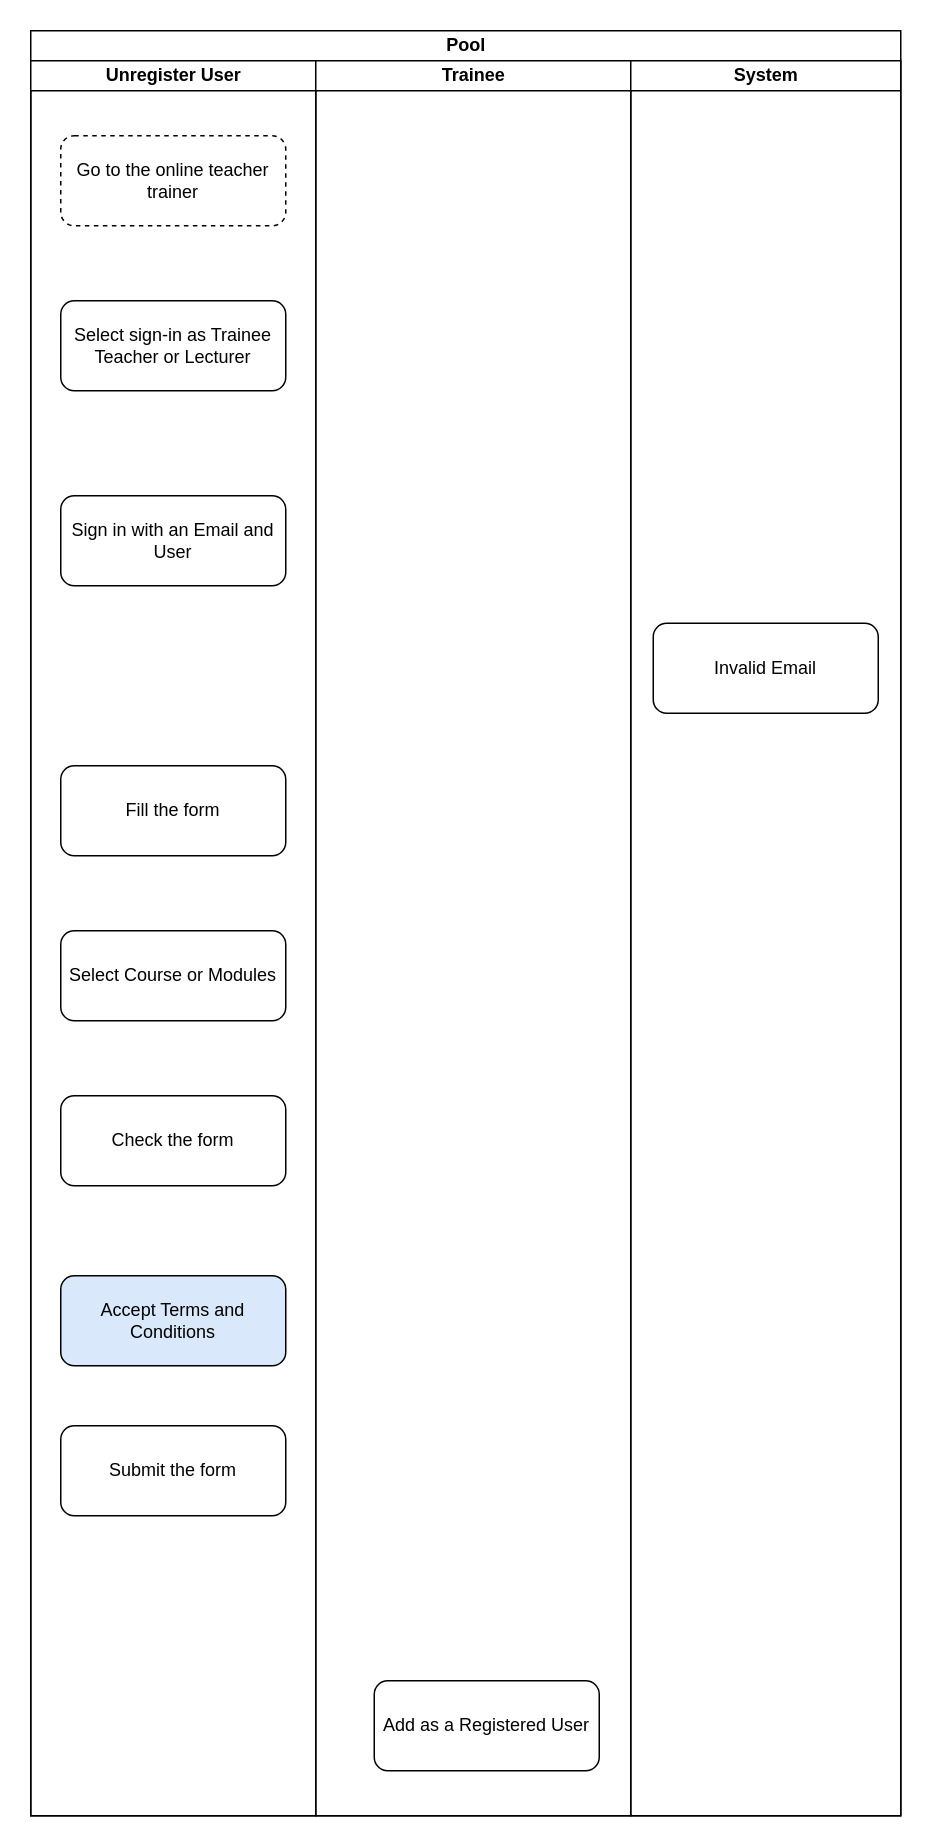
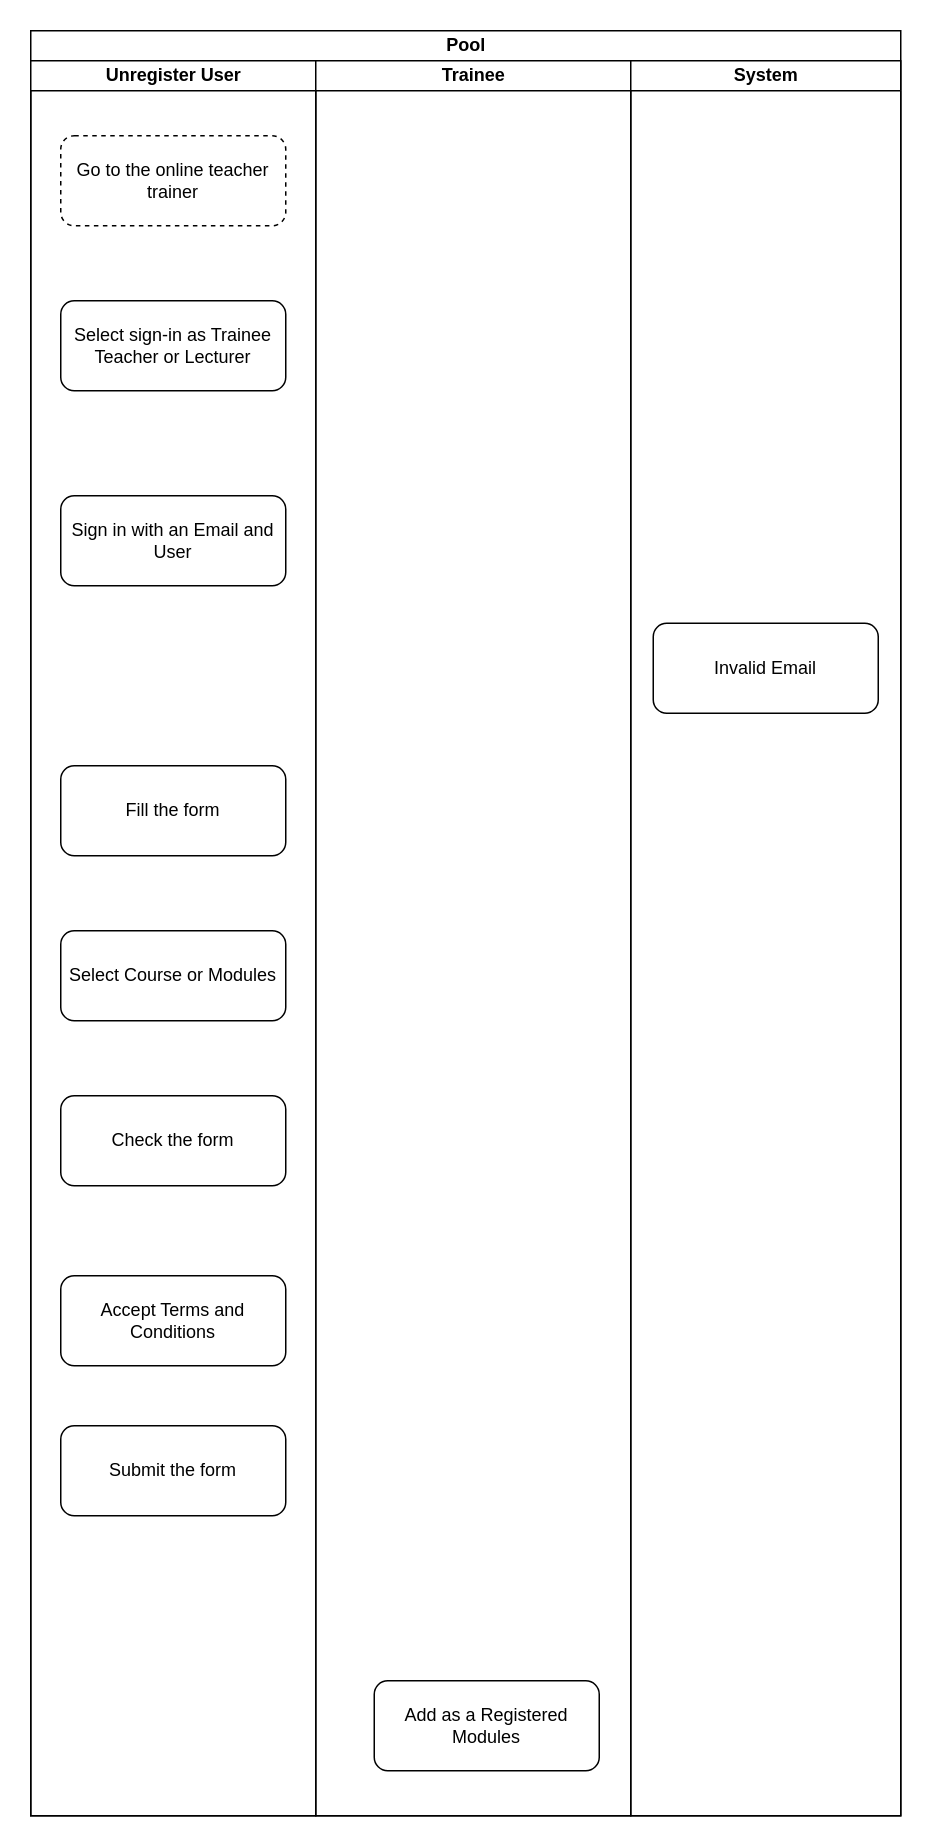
(173, 1321) -> (173, 1321)
(487, 1726) -> (487, 1726)
